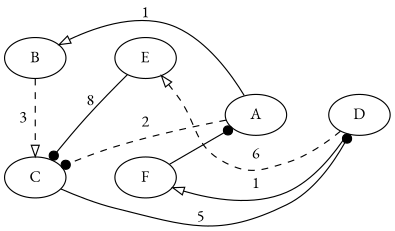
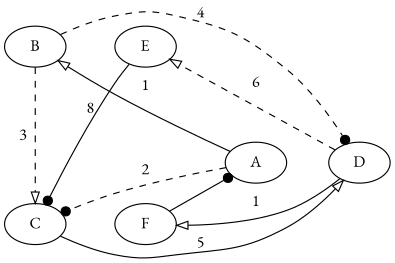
none -> (220, 28)
(216, 226) -> (205, 252)
